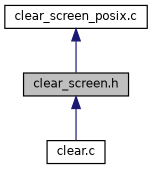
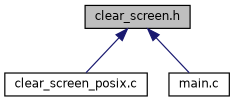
(76, 57) -> (103, 55)
(76, 152) -> (199, 84)
